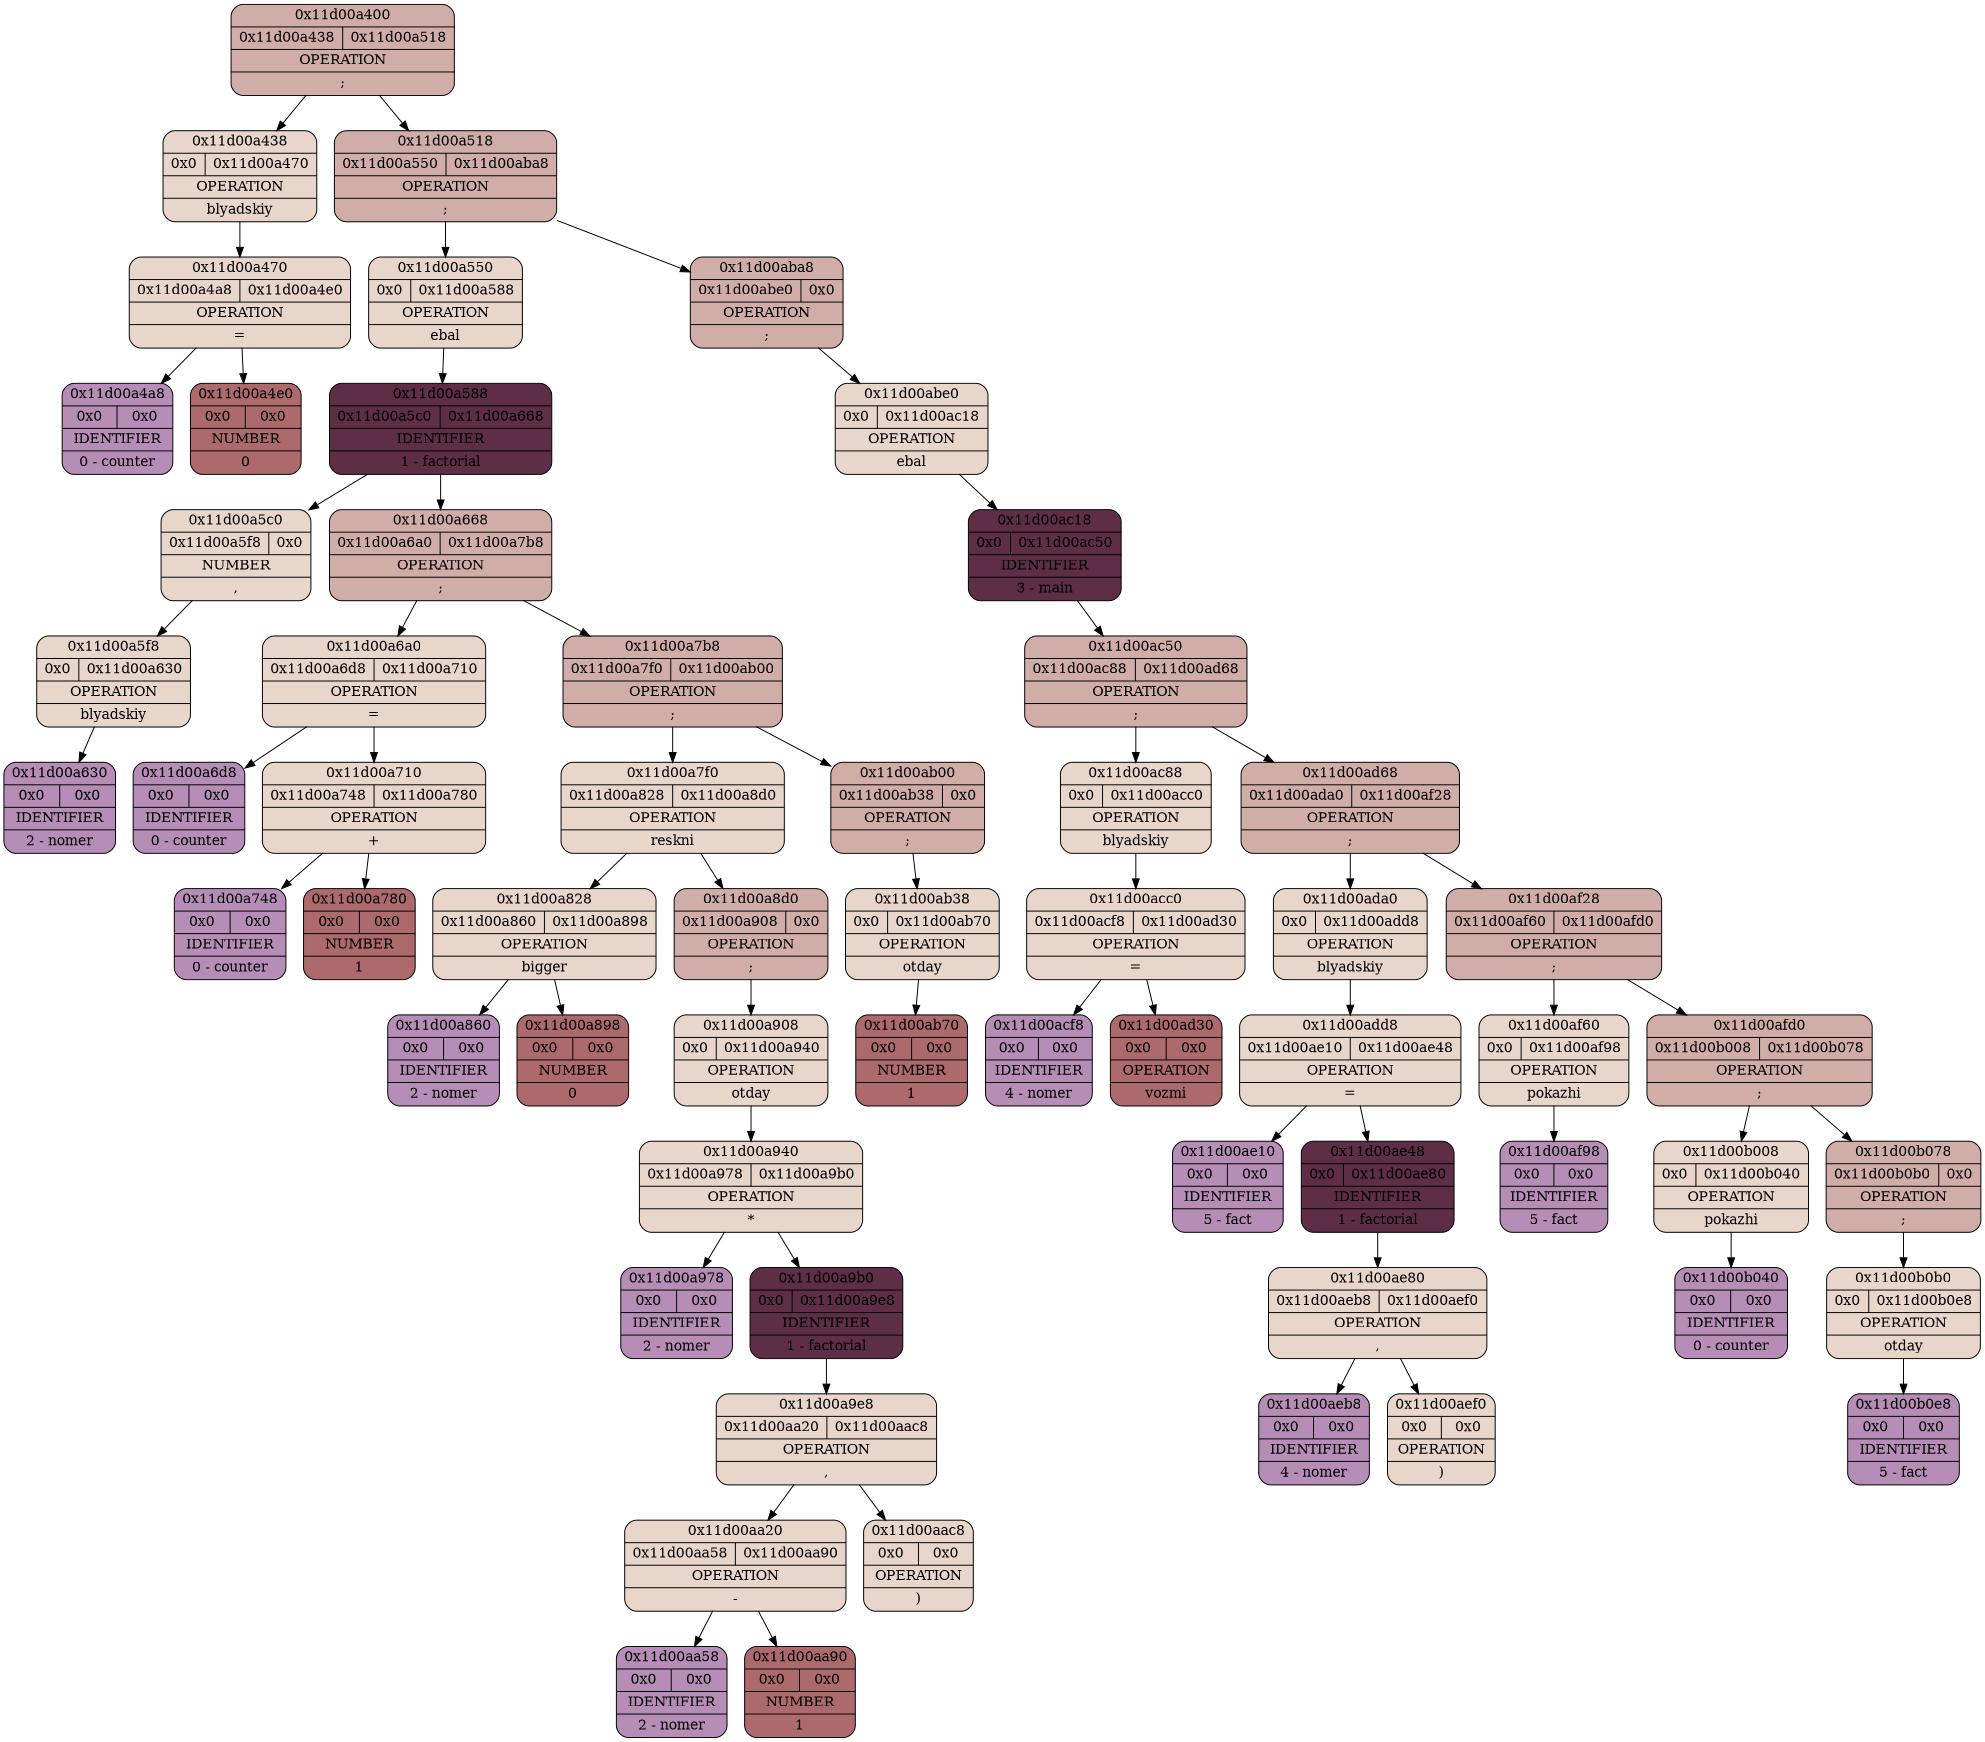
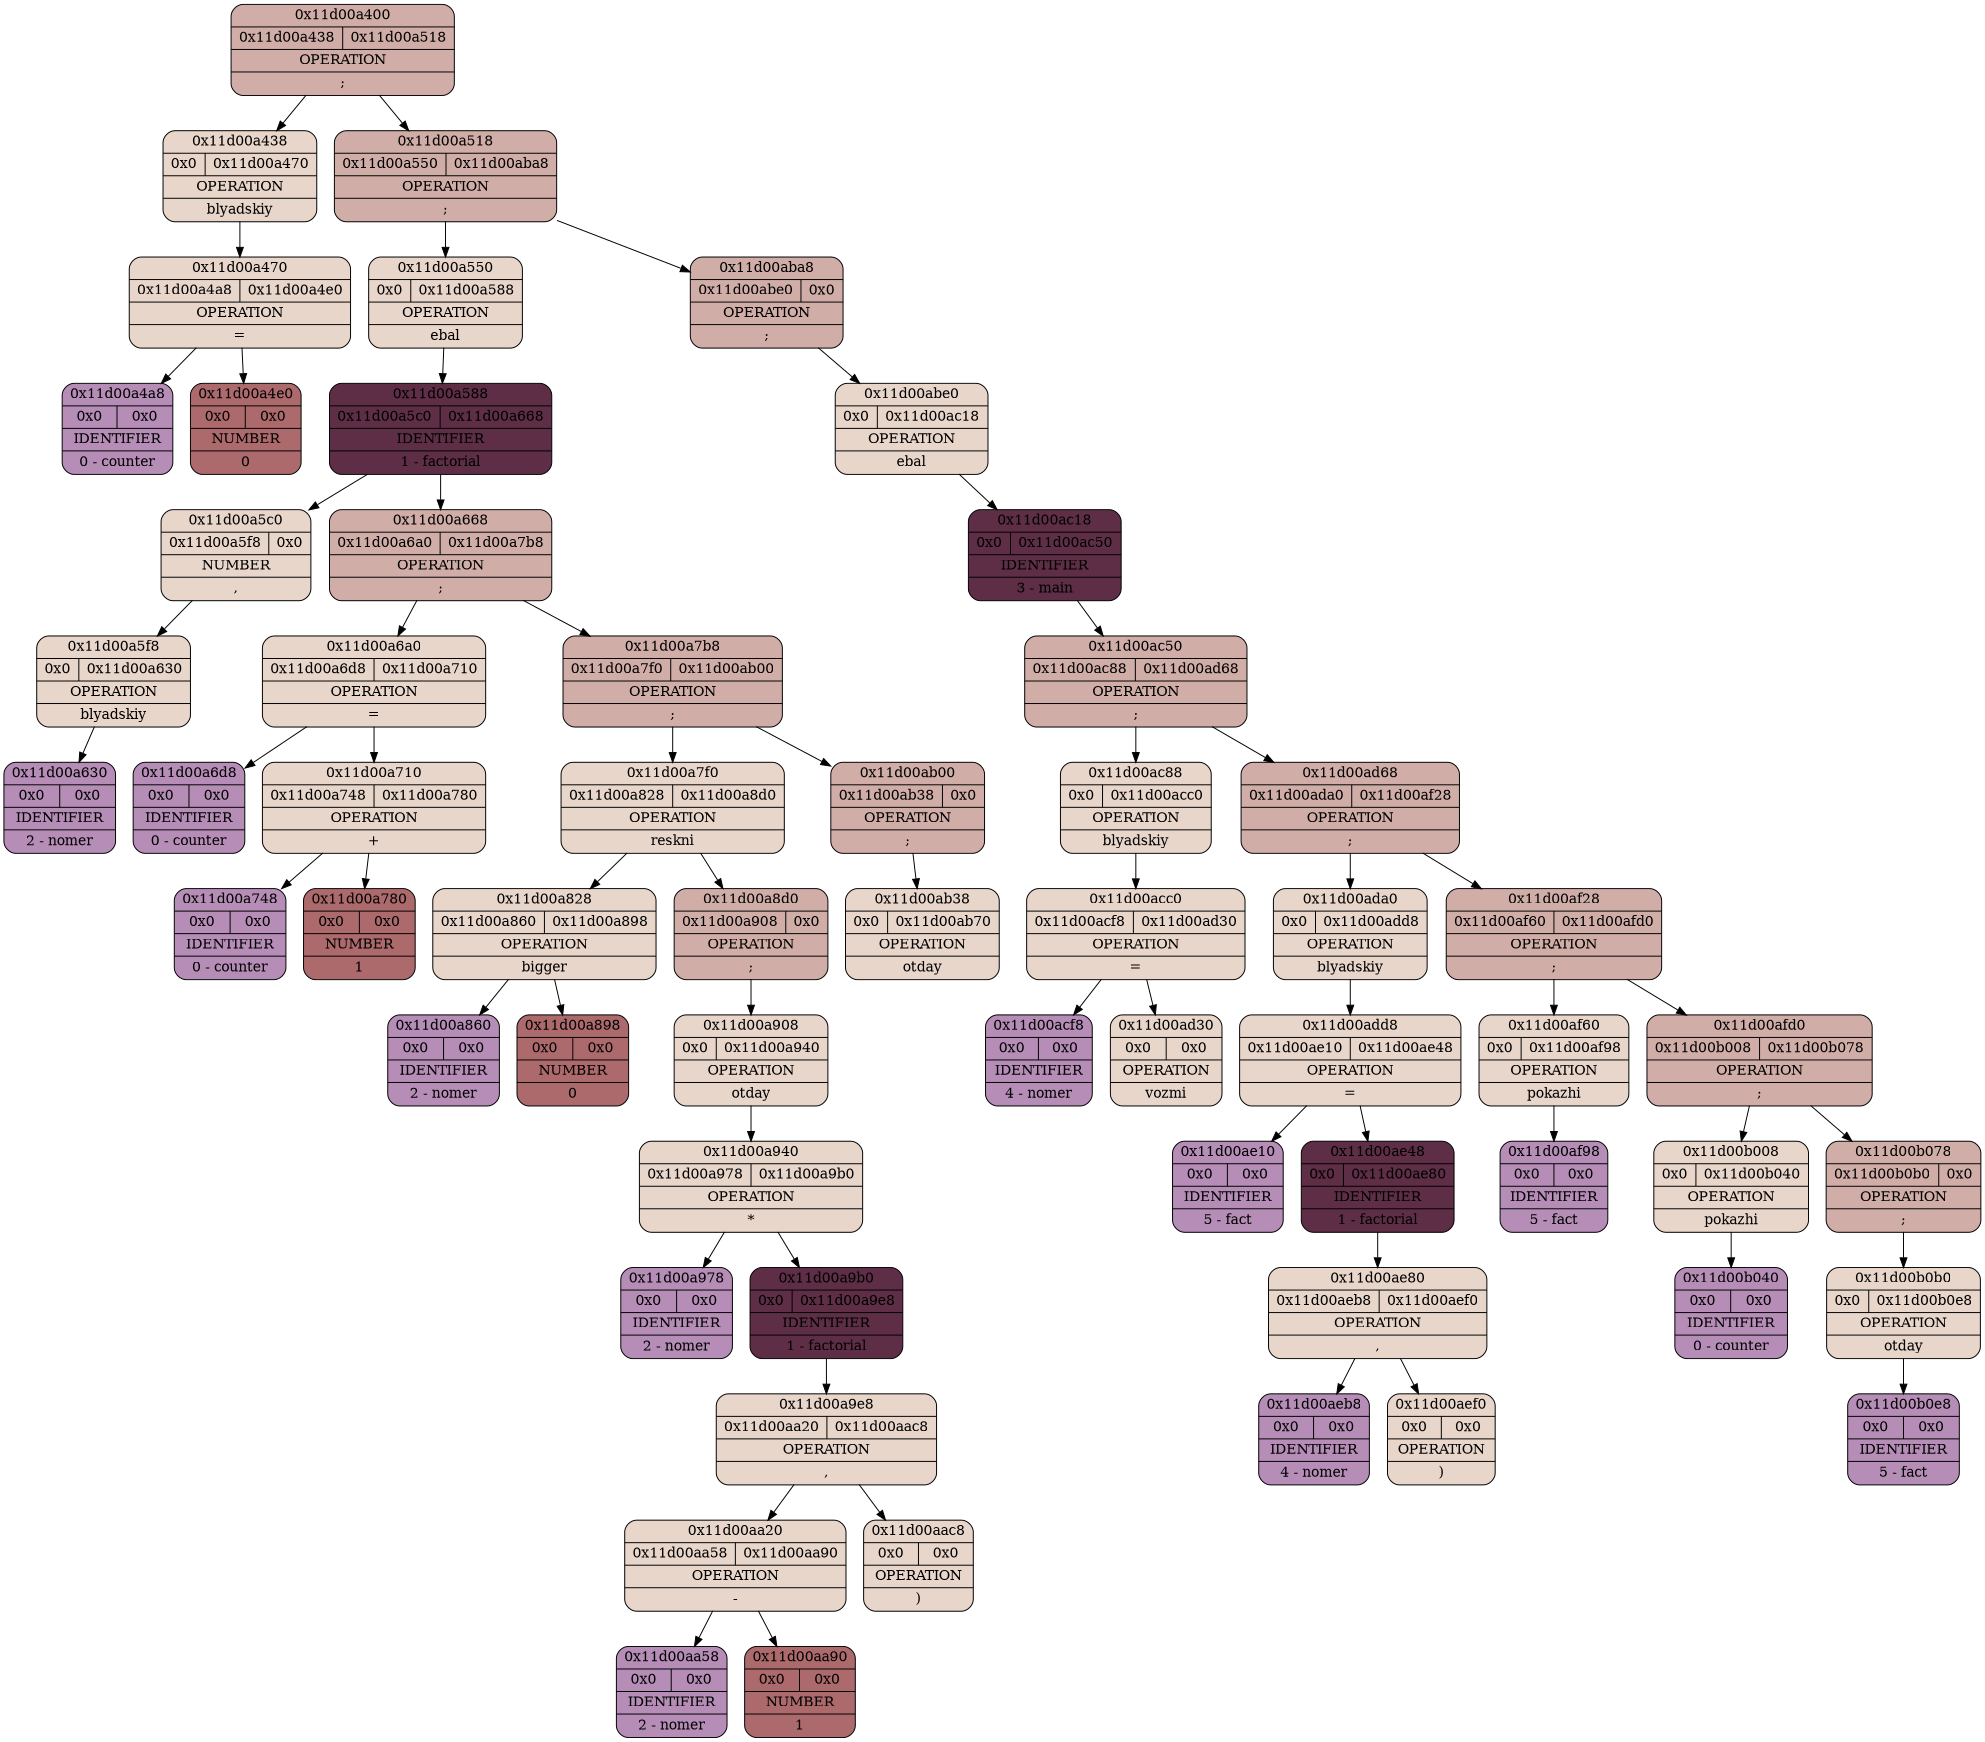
(912, 1060) -> none
(1166, 1060) -> (1166, 1060)
